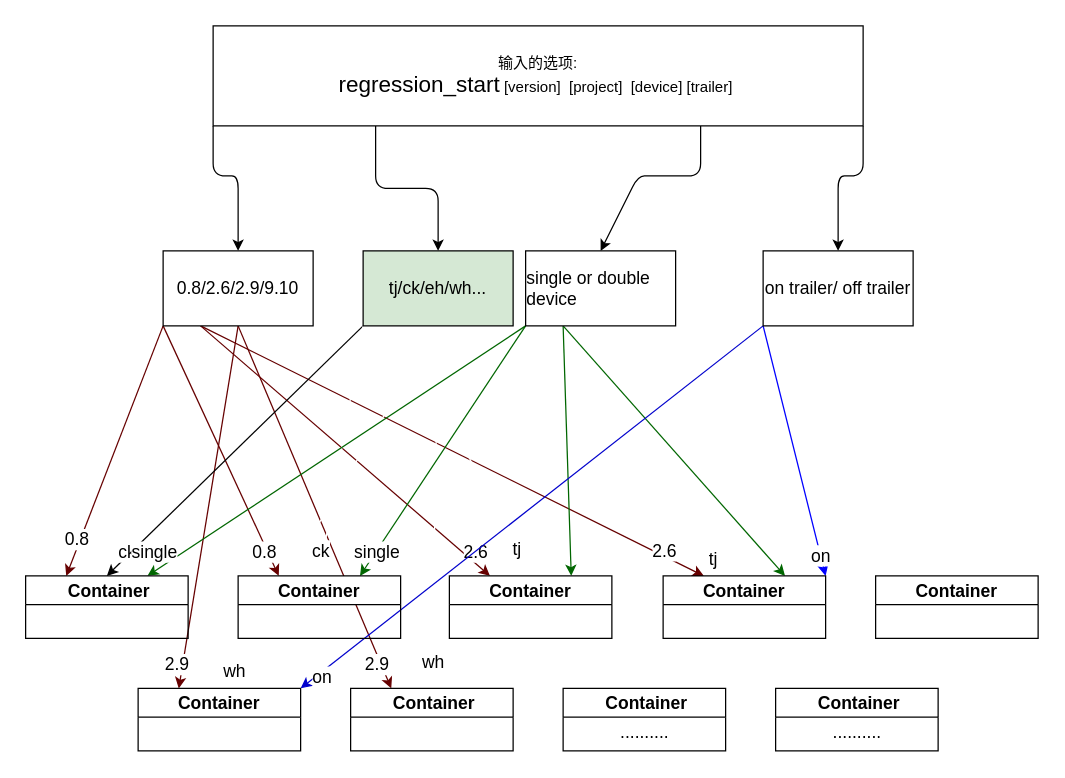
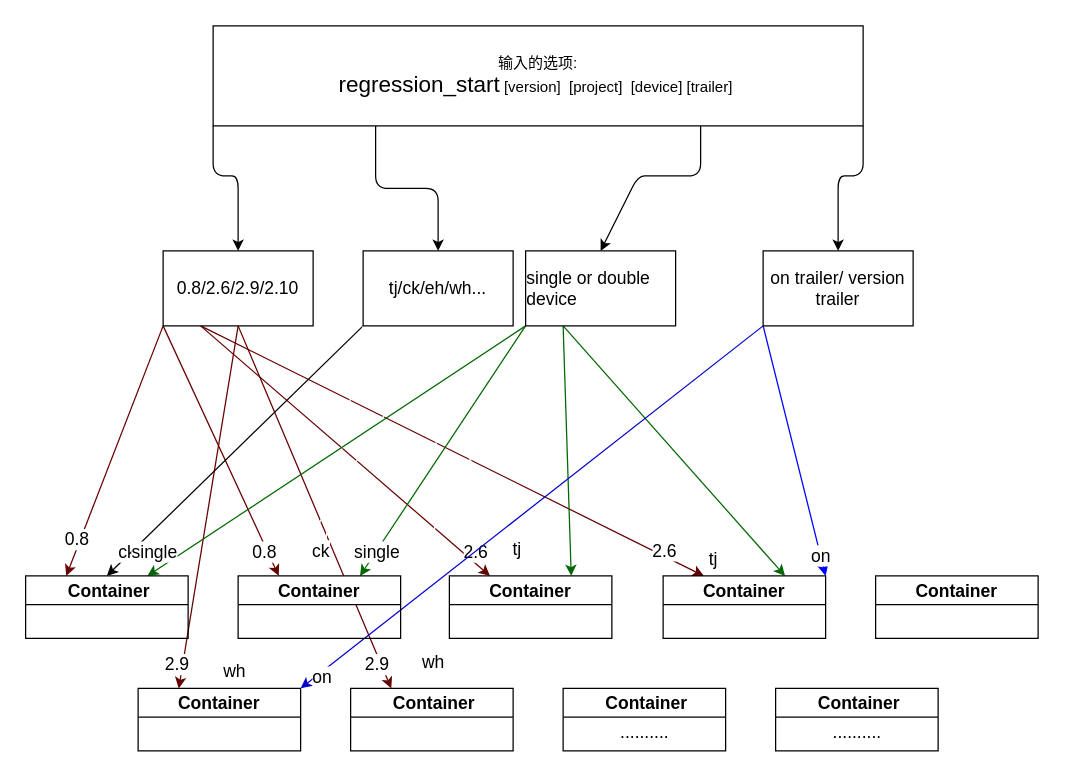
(238, 288) -> (238, 288)
(438, 288) -> (438, 288)
(838, 288) -> (838, 288)
